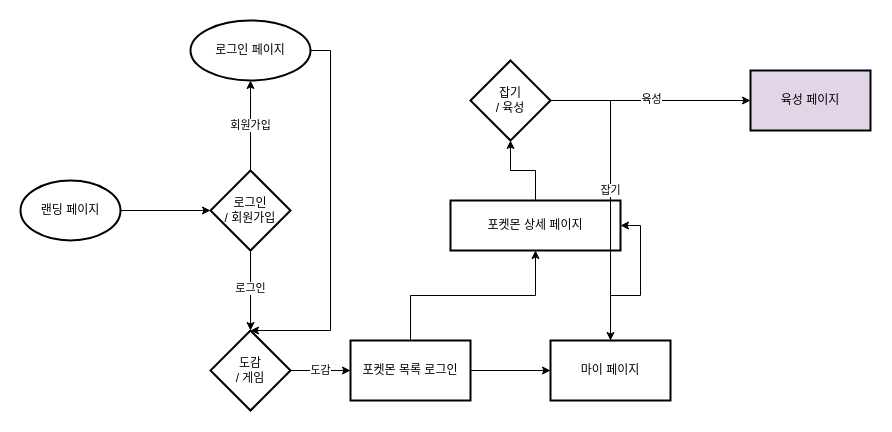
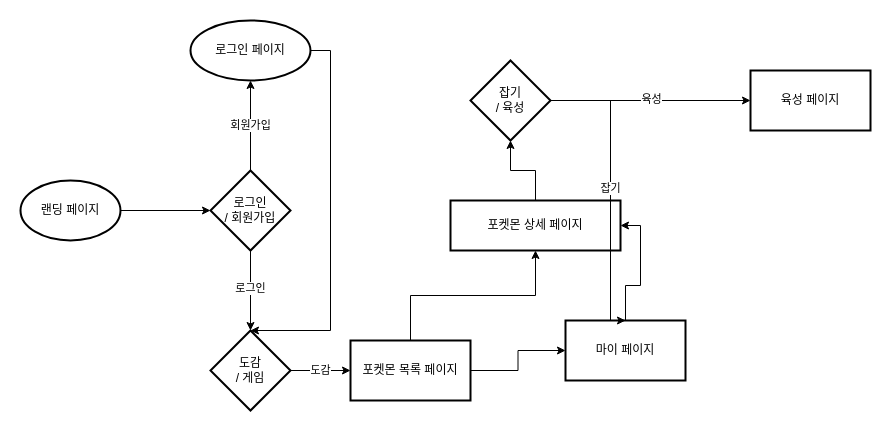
(811, 101) -> (811, 101)
(411, 371) -> (411, 371)
(611, 371) -> (626, 351)
